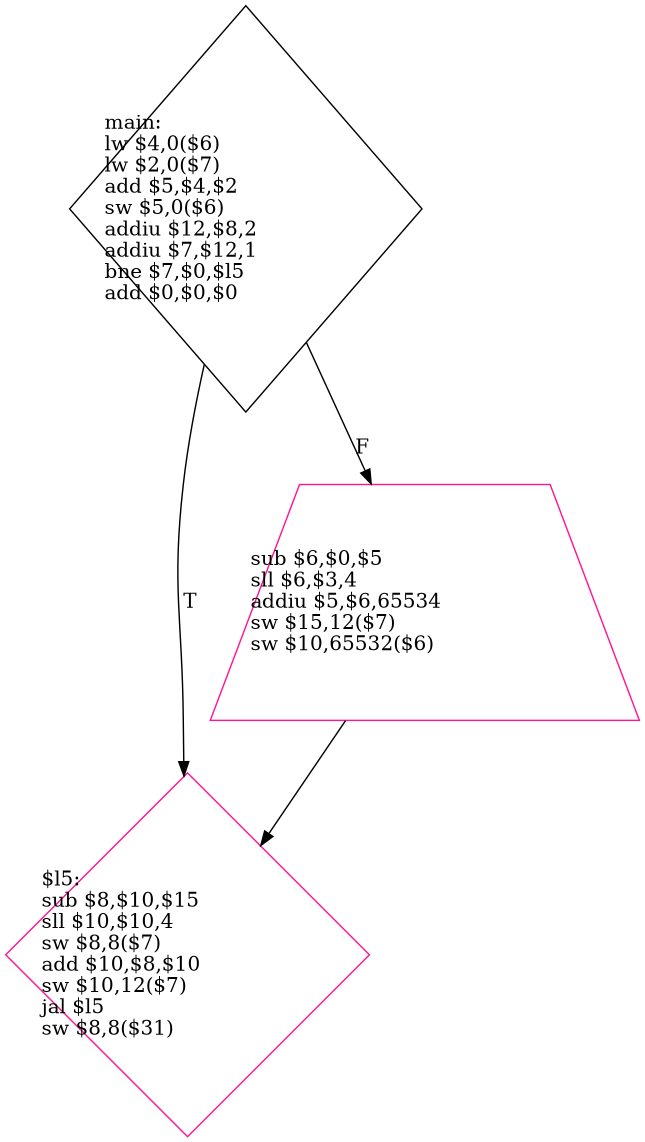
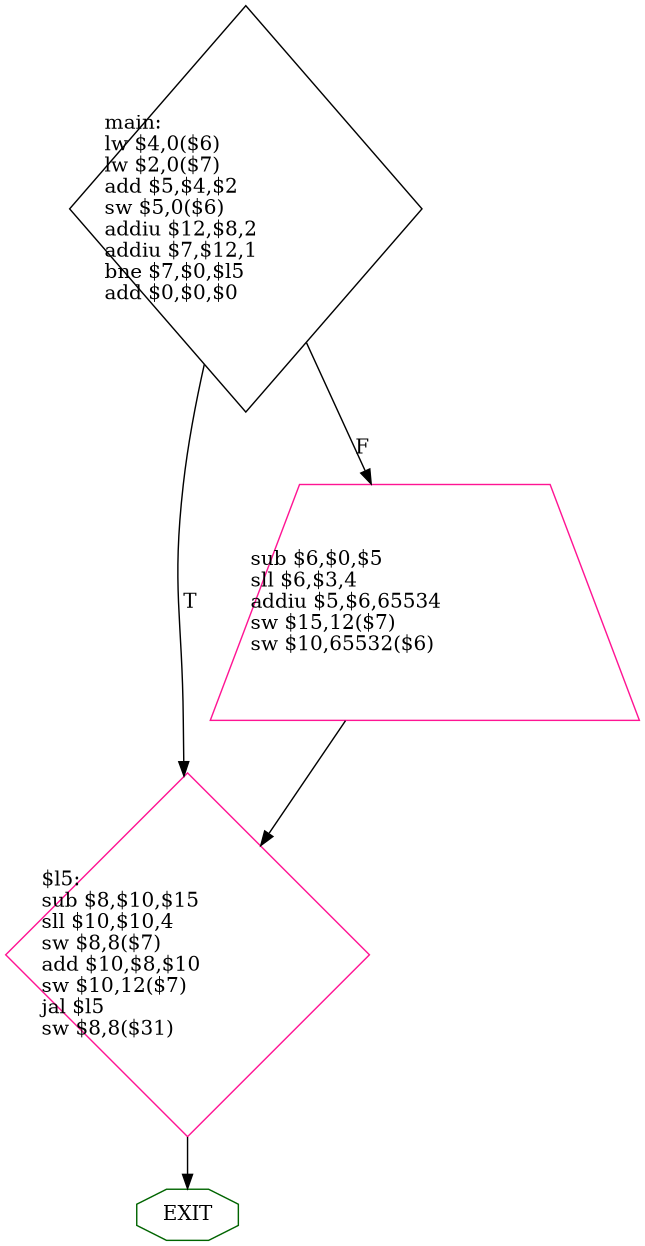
none -> (188, 1215)
